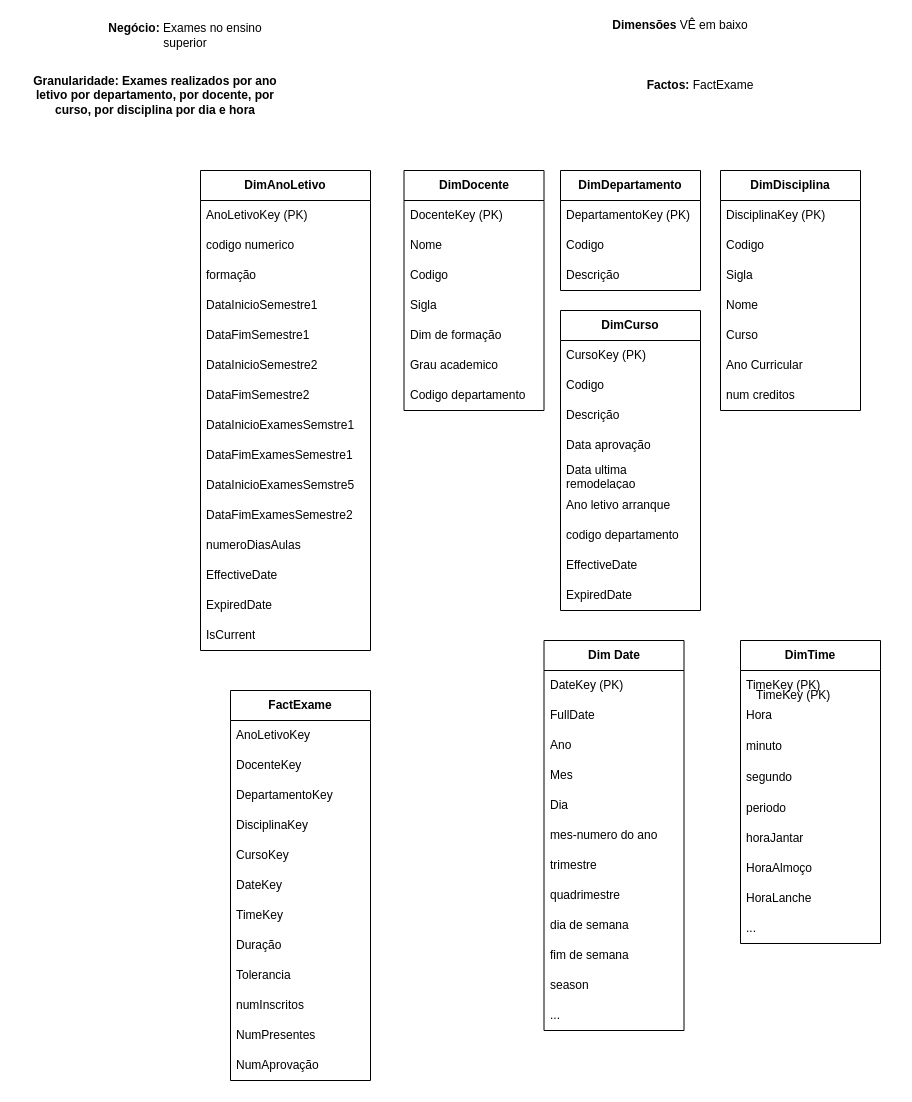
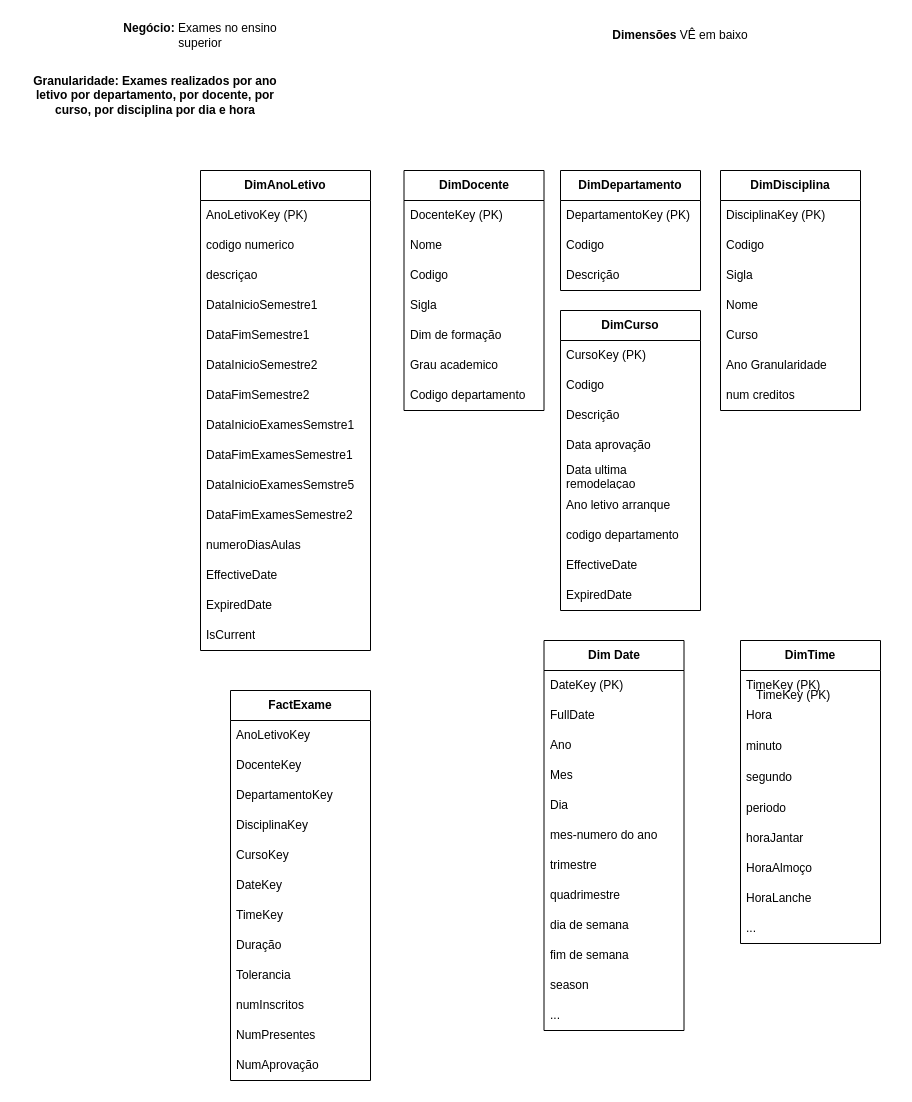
(681, 26) -> (681, 36)
(186, 36) -> (201, 36)
(701, 86) -> none
(233, 276) -> (235, 276)
(769, 366) -> (779, 366)
